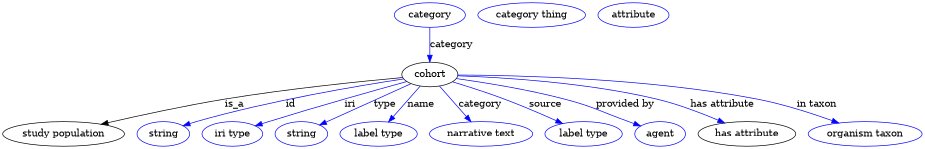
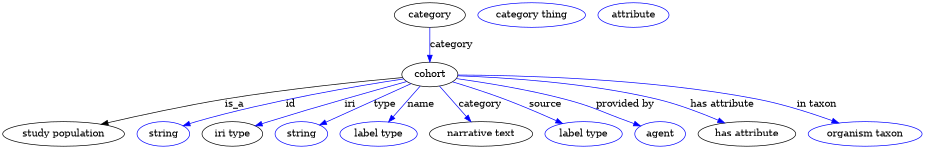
(430, 15) -> (430, 15)
(232, 134) -> (232, 134)
(481, 134) -> (481, 134)
